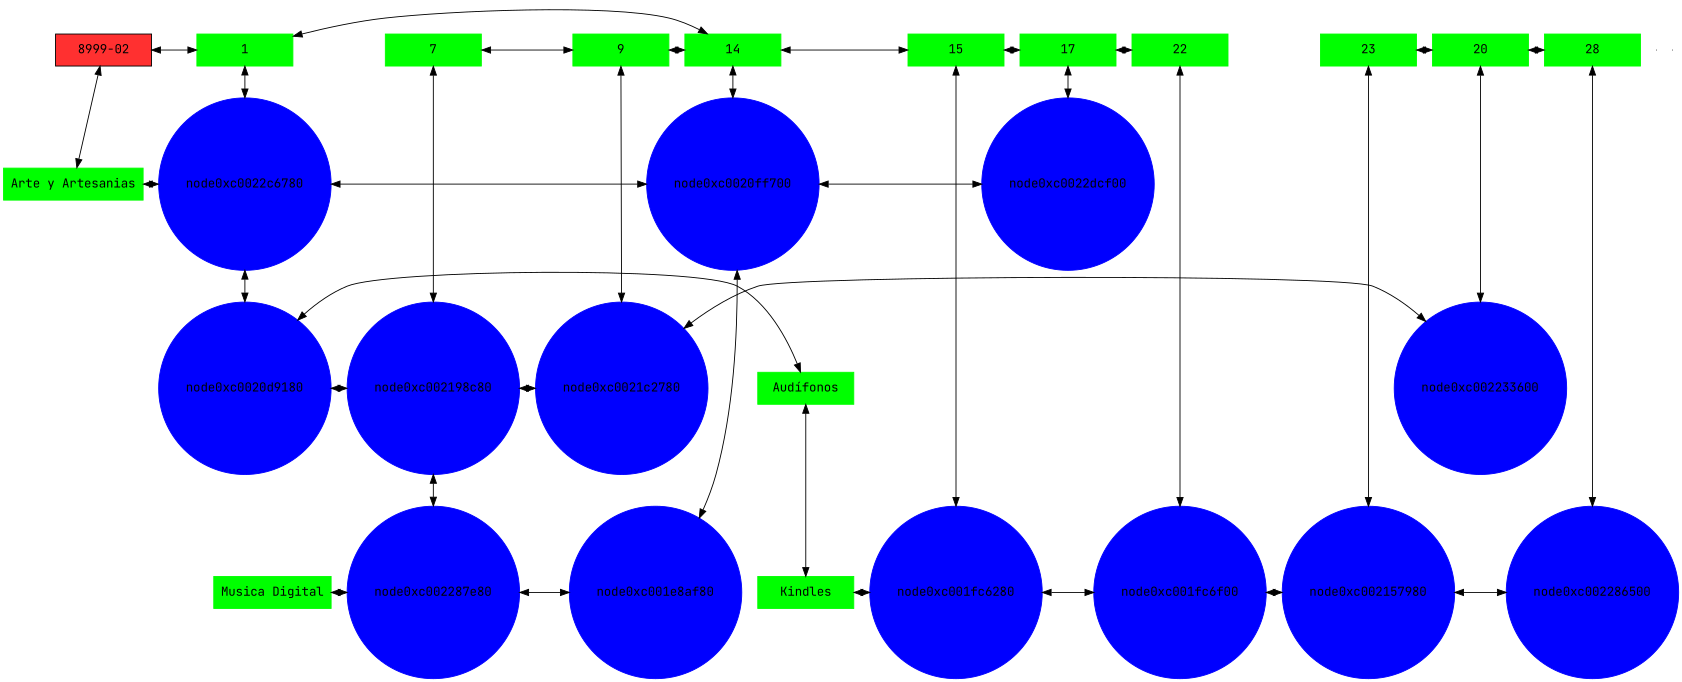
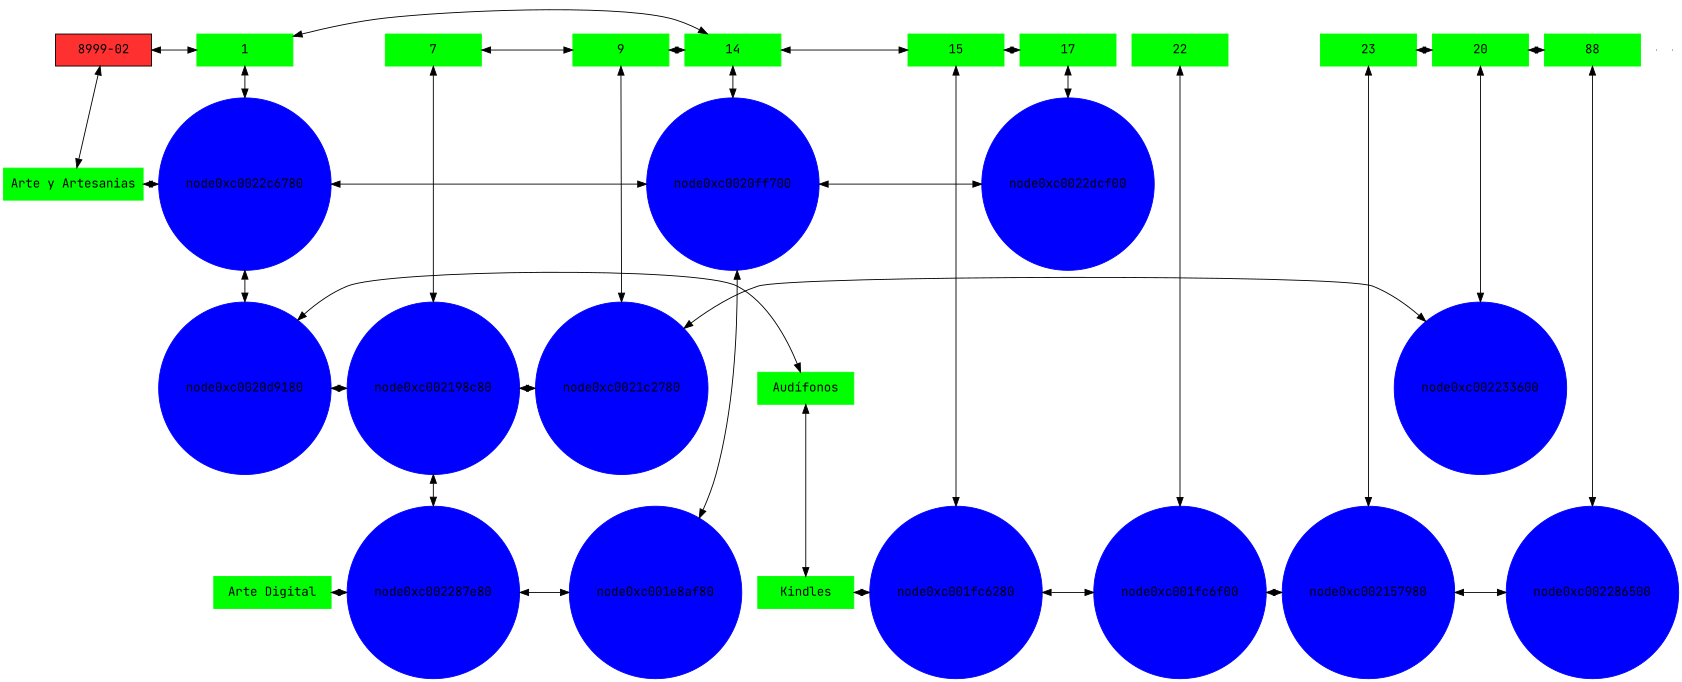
(1125, 50) -> none
(1592, 50) -> (1592, 50)
(272, 592) -> (272, 592)
